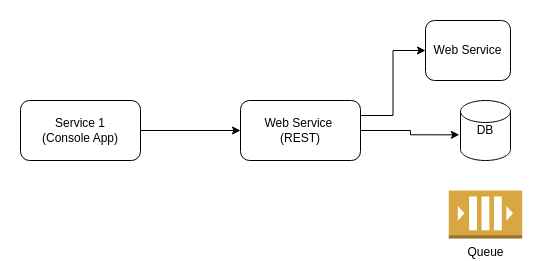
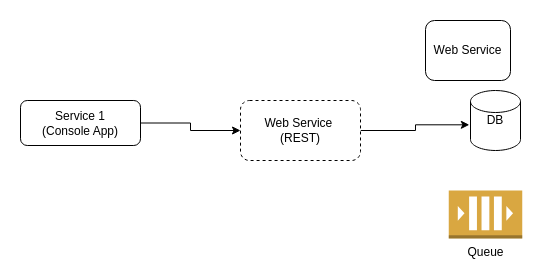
(393, 87) -> none
(81, 131) -> (81, 123)
(301, 131) -> (301, 131)
(486, 131) -> (496, 121)
